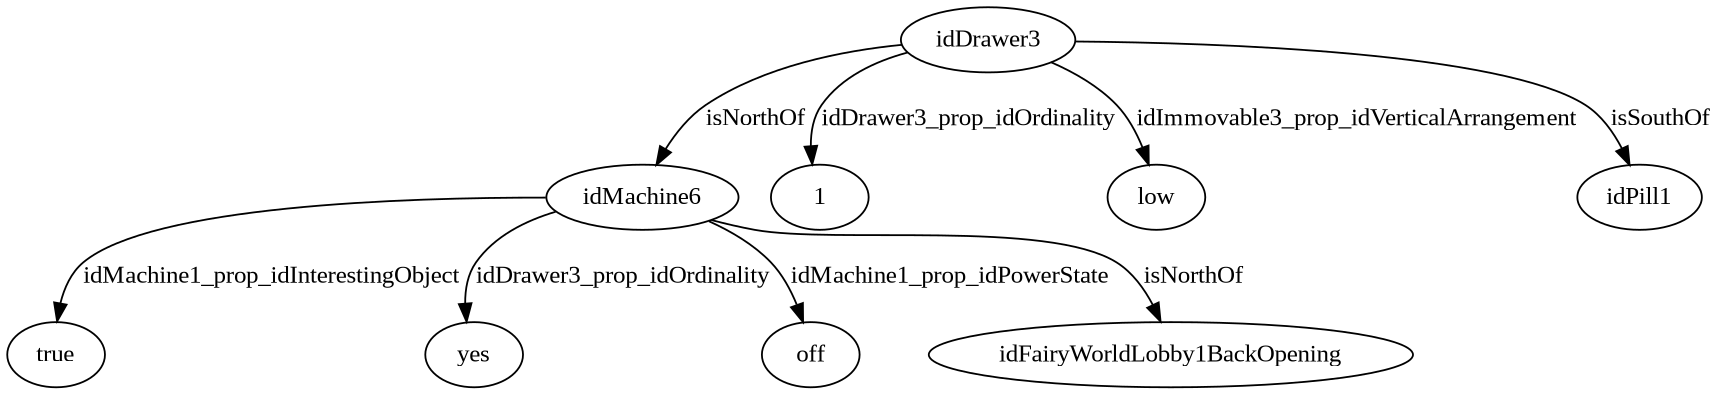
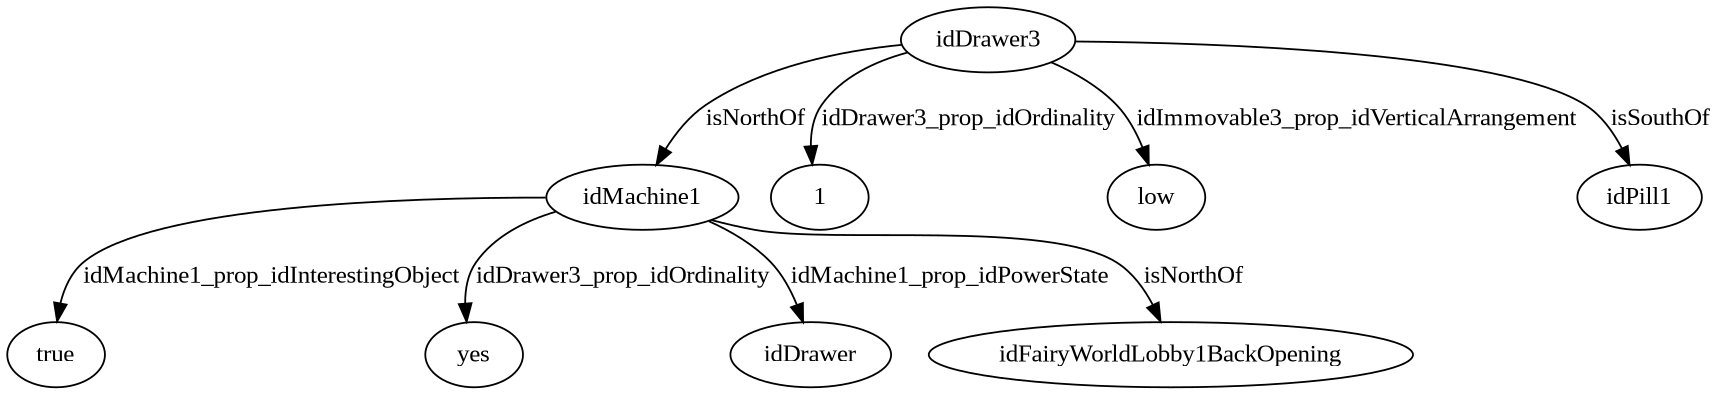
(642, 197) -> (642, 197)
(811, 355) -> (811, 355)
